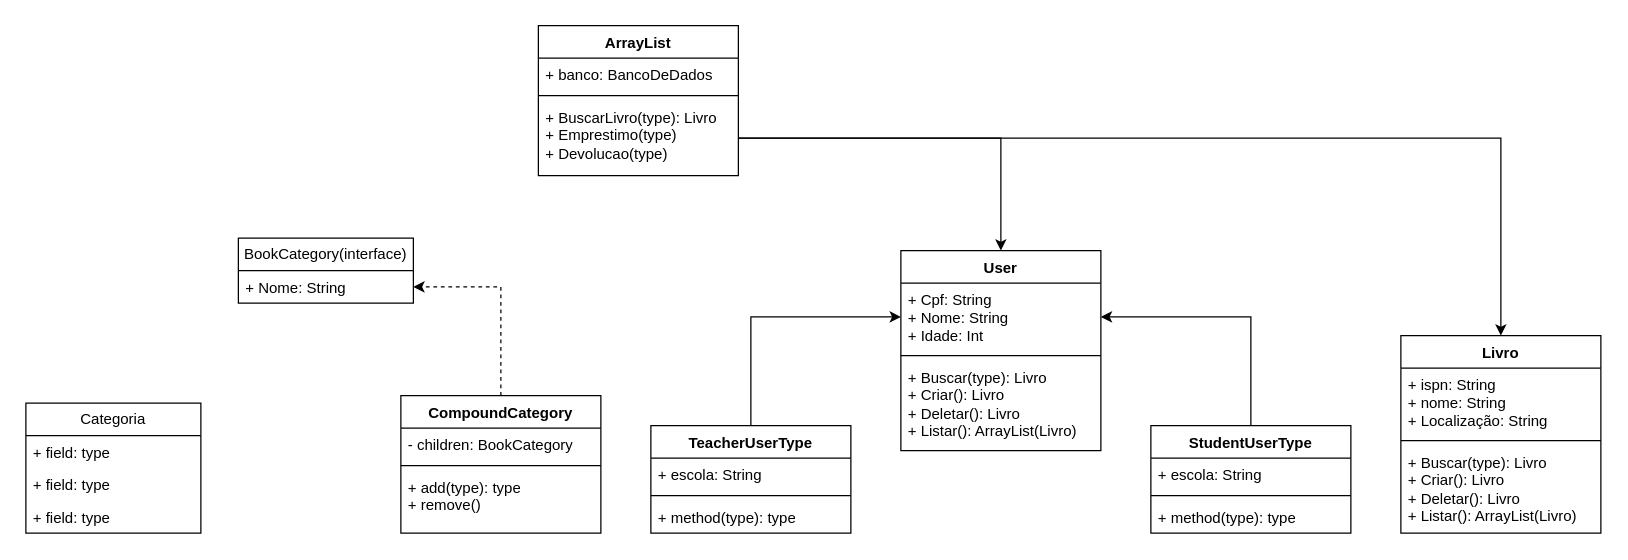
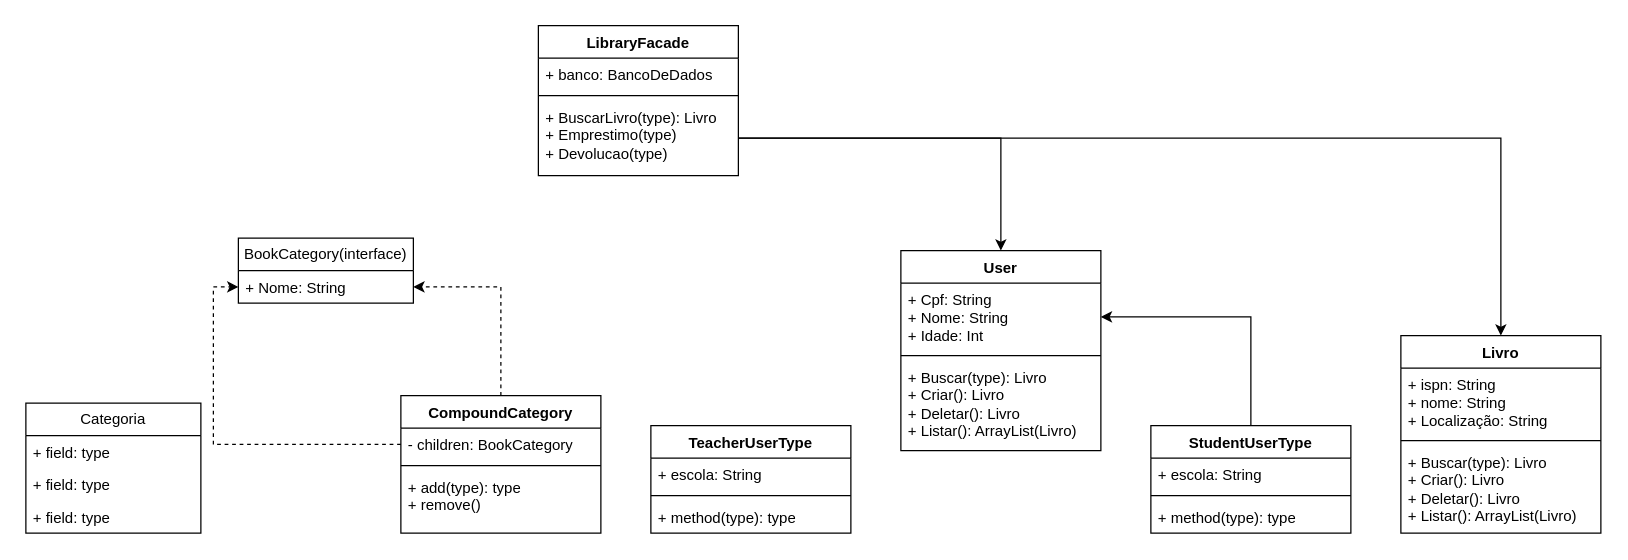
(638, 43) -> (638, 43)
(768, 317) -> none
none -> (218, 444)
